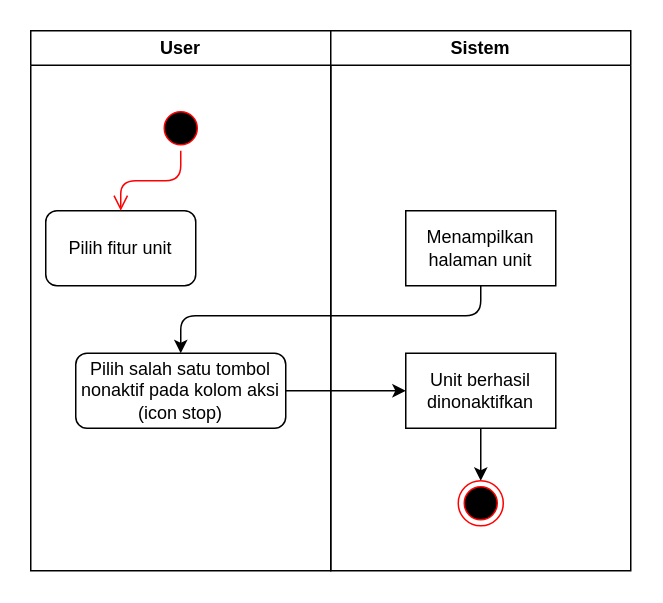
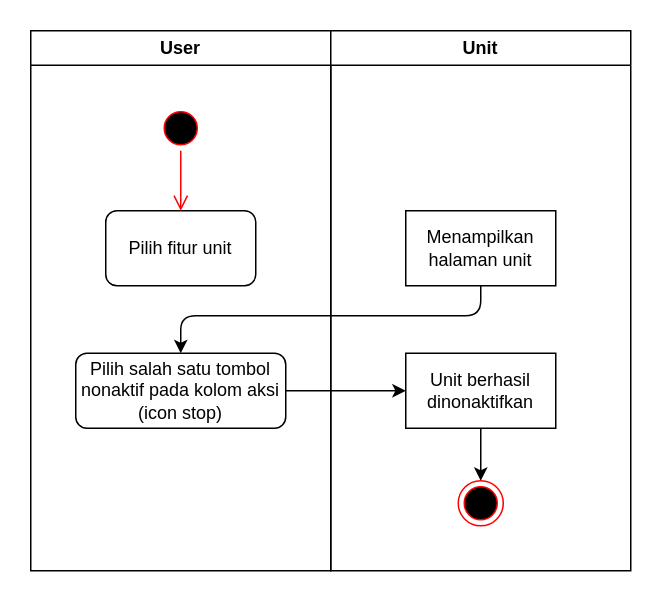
(481, 49) -> (481, 49)
(121, 248) -> (181, 248)
